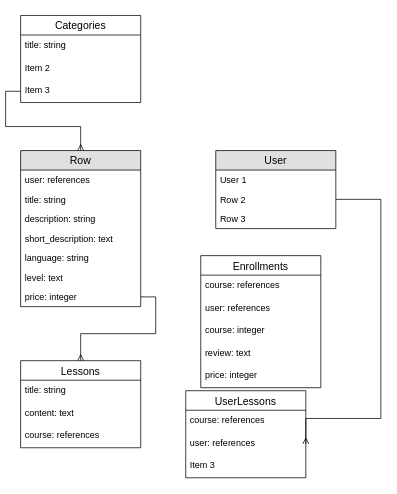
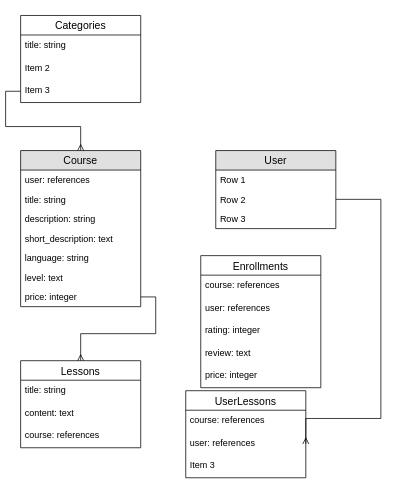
(80, 161) -> (80, 161)
(234, 180) -> (231, 180)
(239, 330) -> (238, 330)
